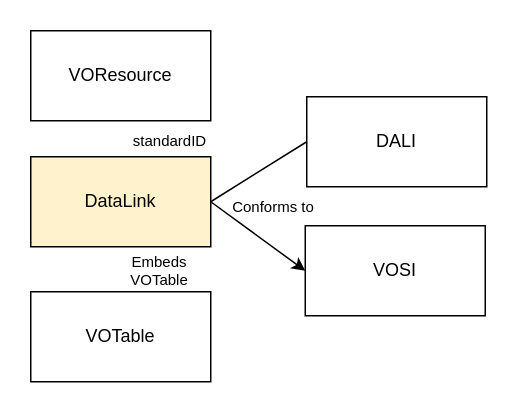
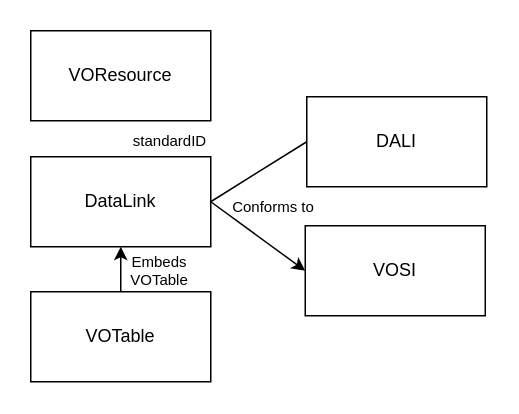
(121, 202) -> (121, 202)
none -> (121, 275)
